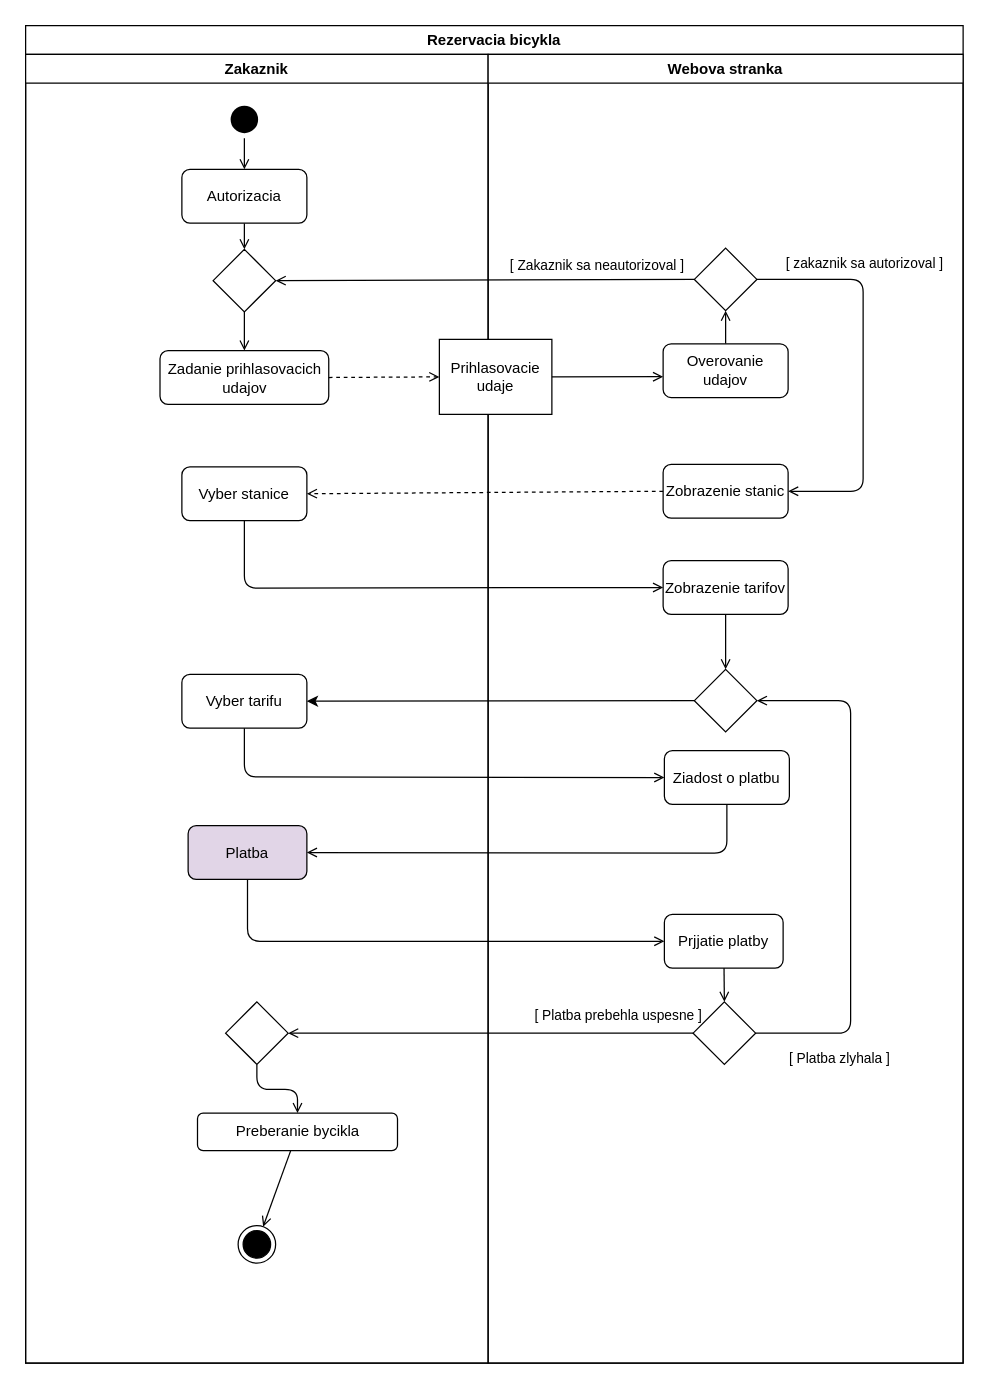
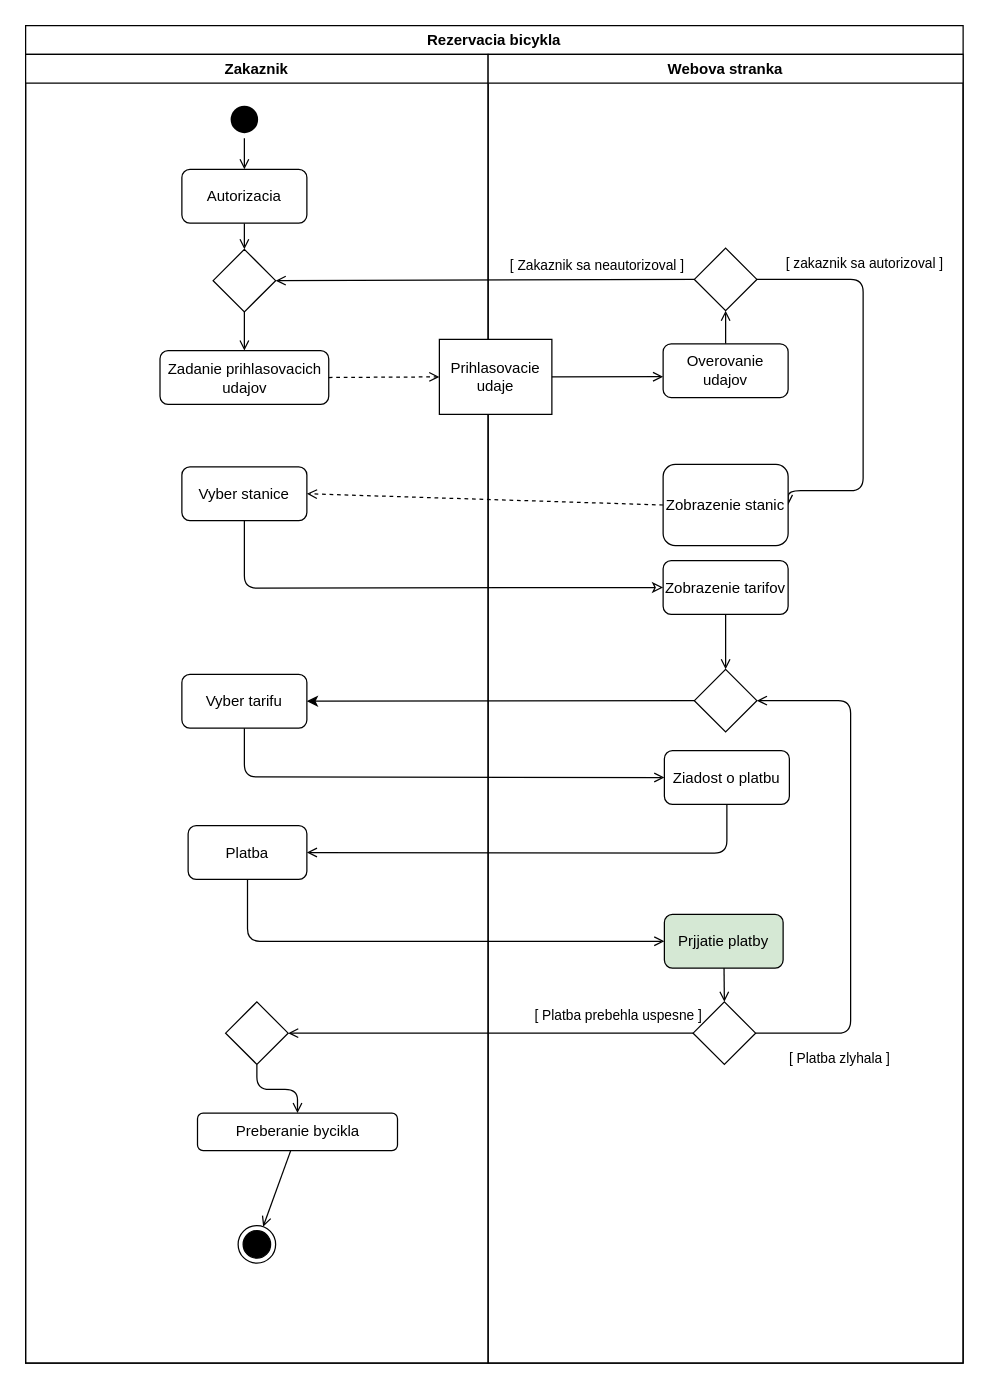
(726, 491) -> (726, 505)
(655, 588) -> (653, 588)
(248, 853) -> (248, 853)
(724, 941) -> (724, 941)
